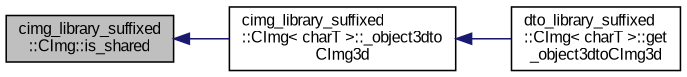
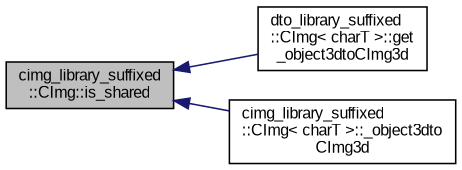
(491, 39) -> (224, 61)
